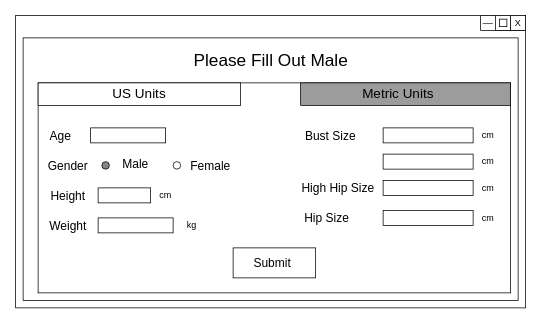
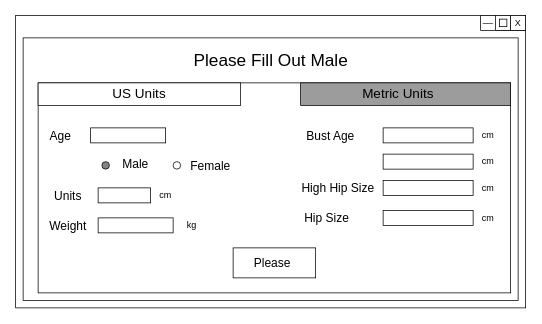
(330, 135) -> (330, 135)
(68, 165) -> none
(68, 195) -> (68, 195)
(272, 263) -> (272, 263)
